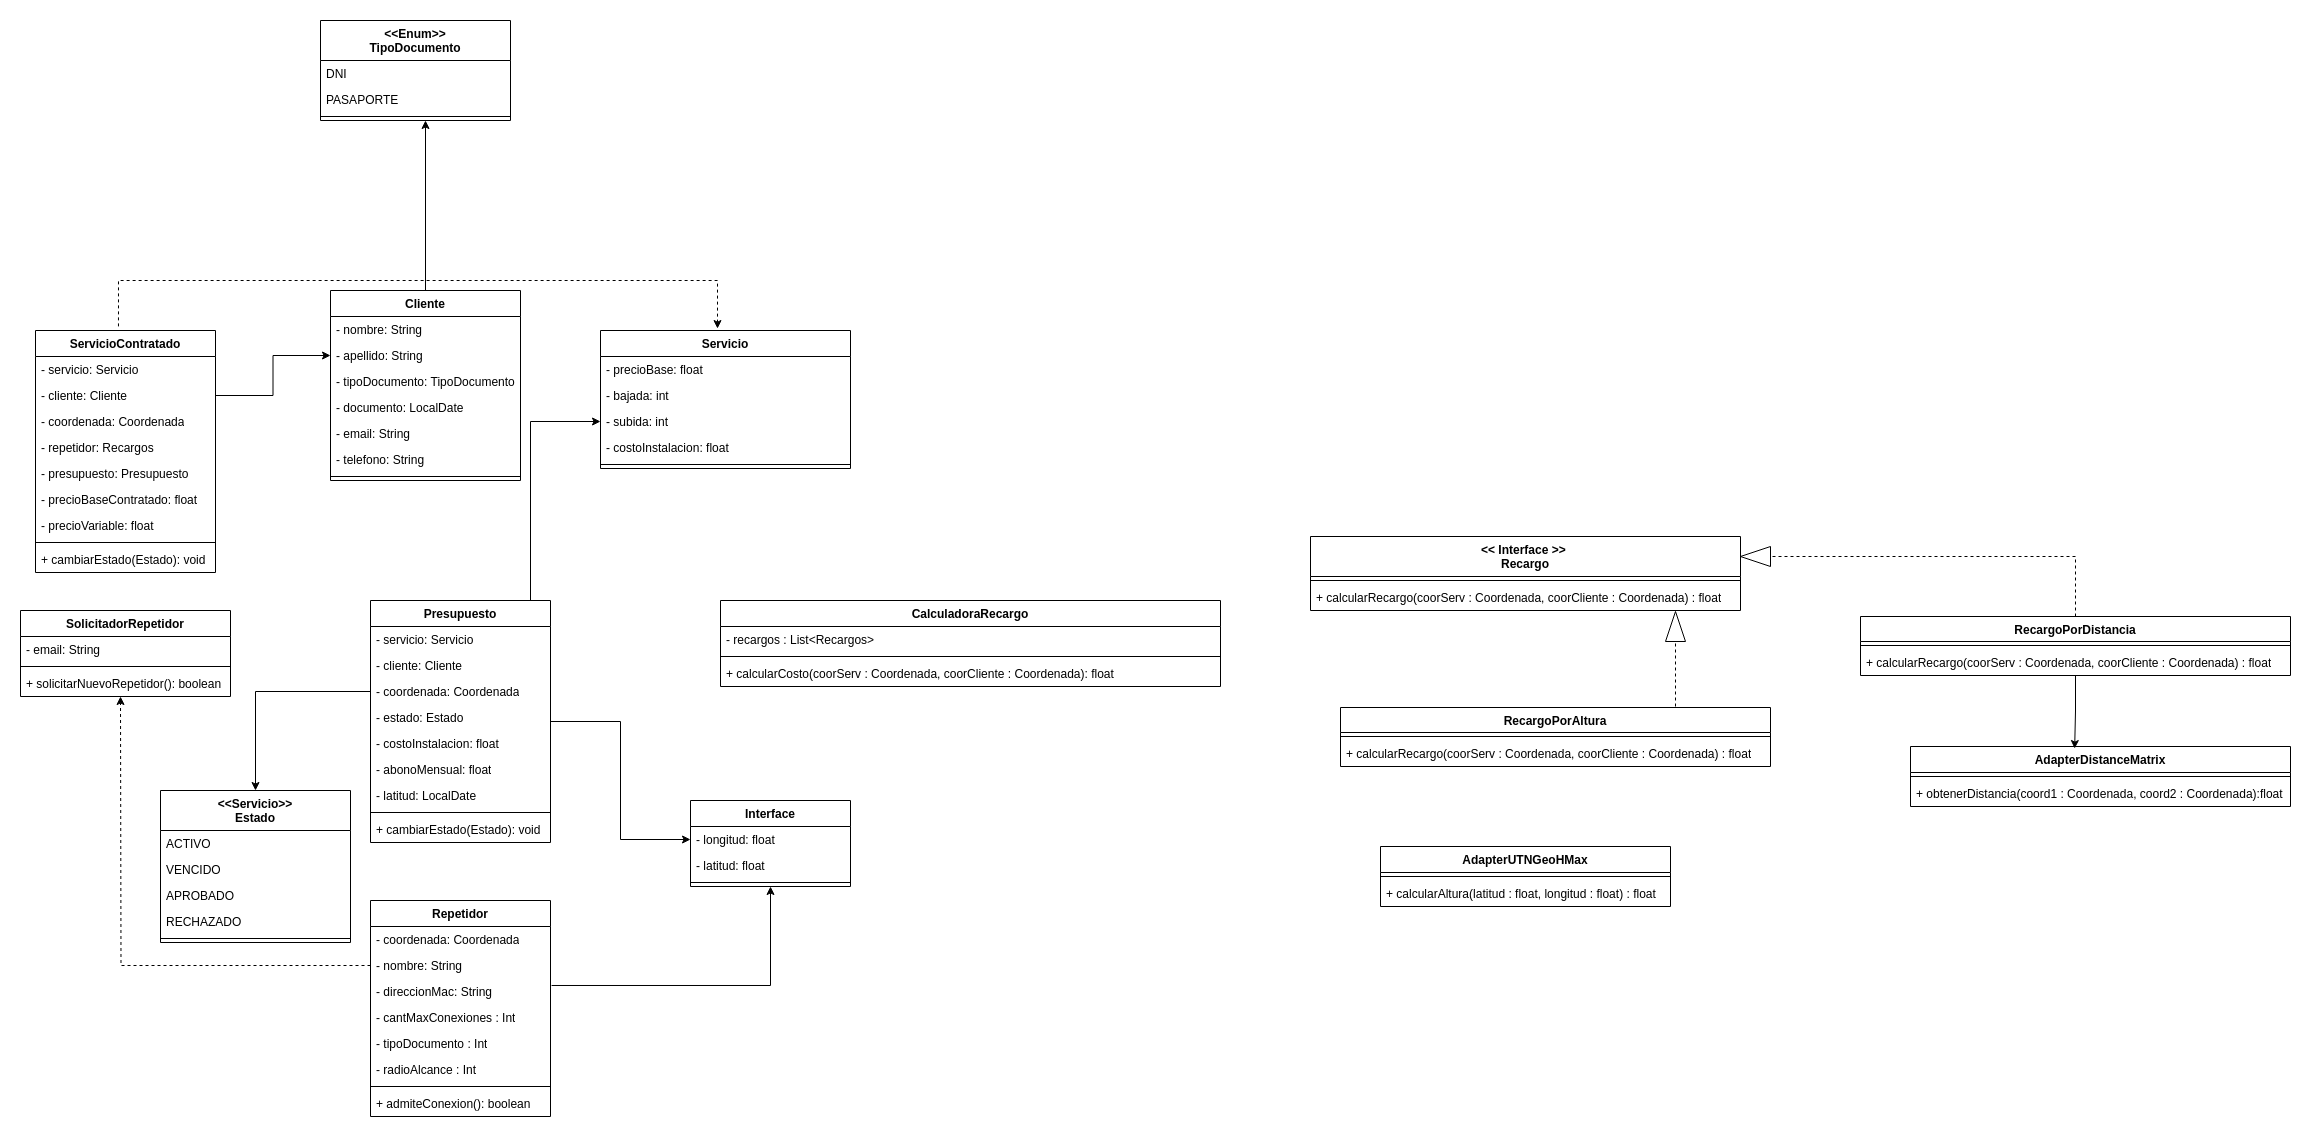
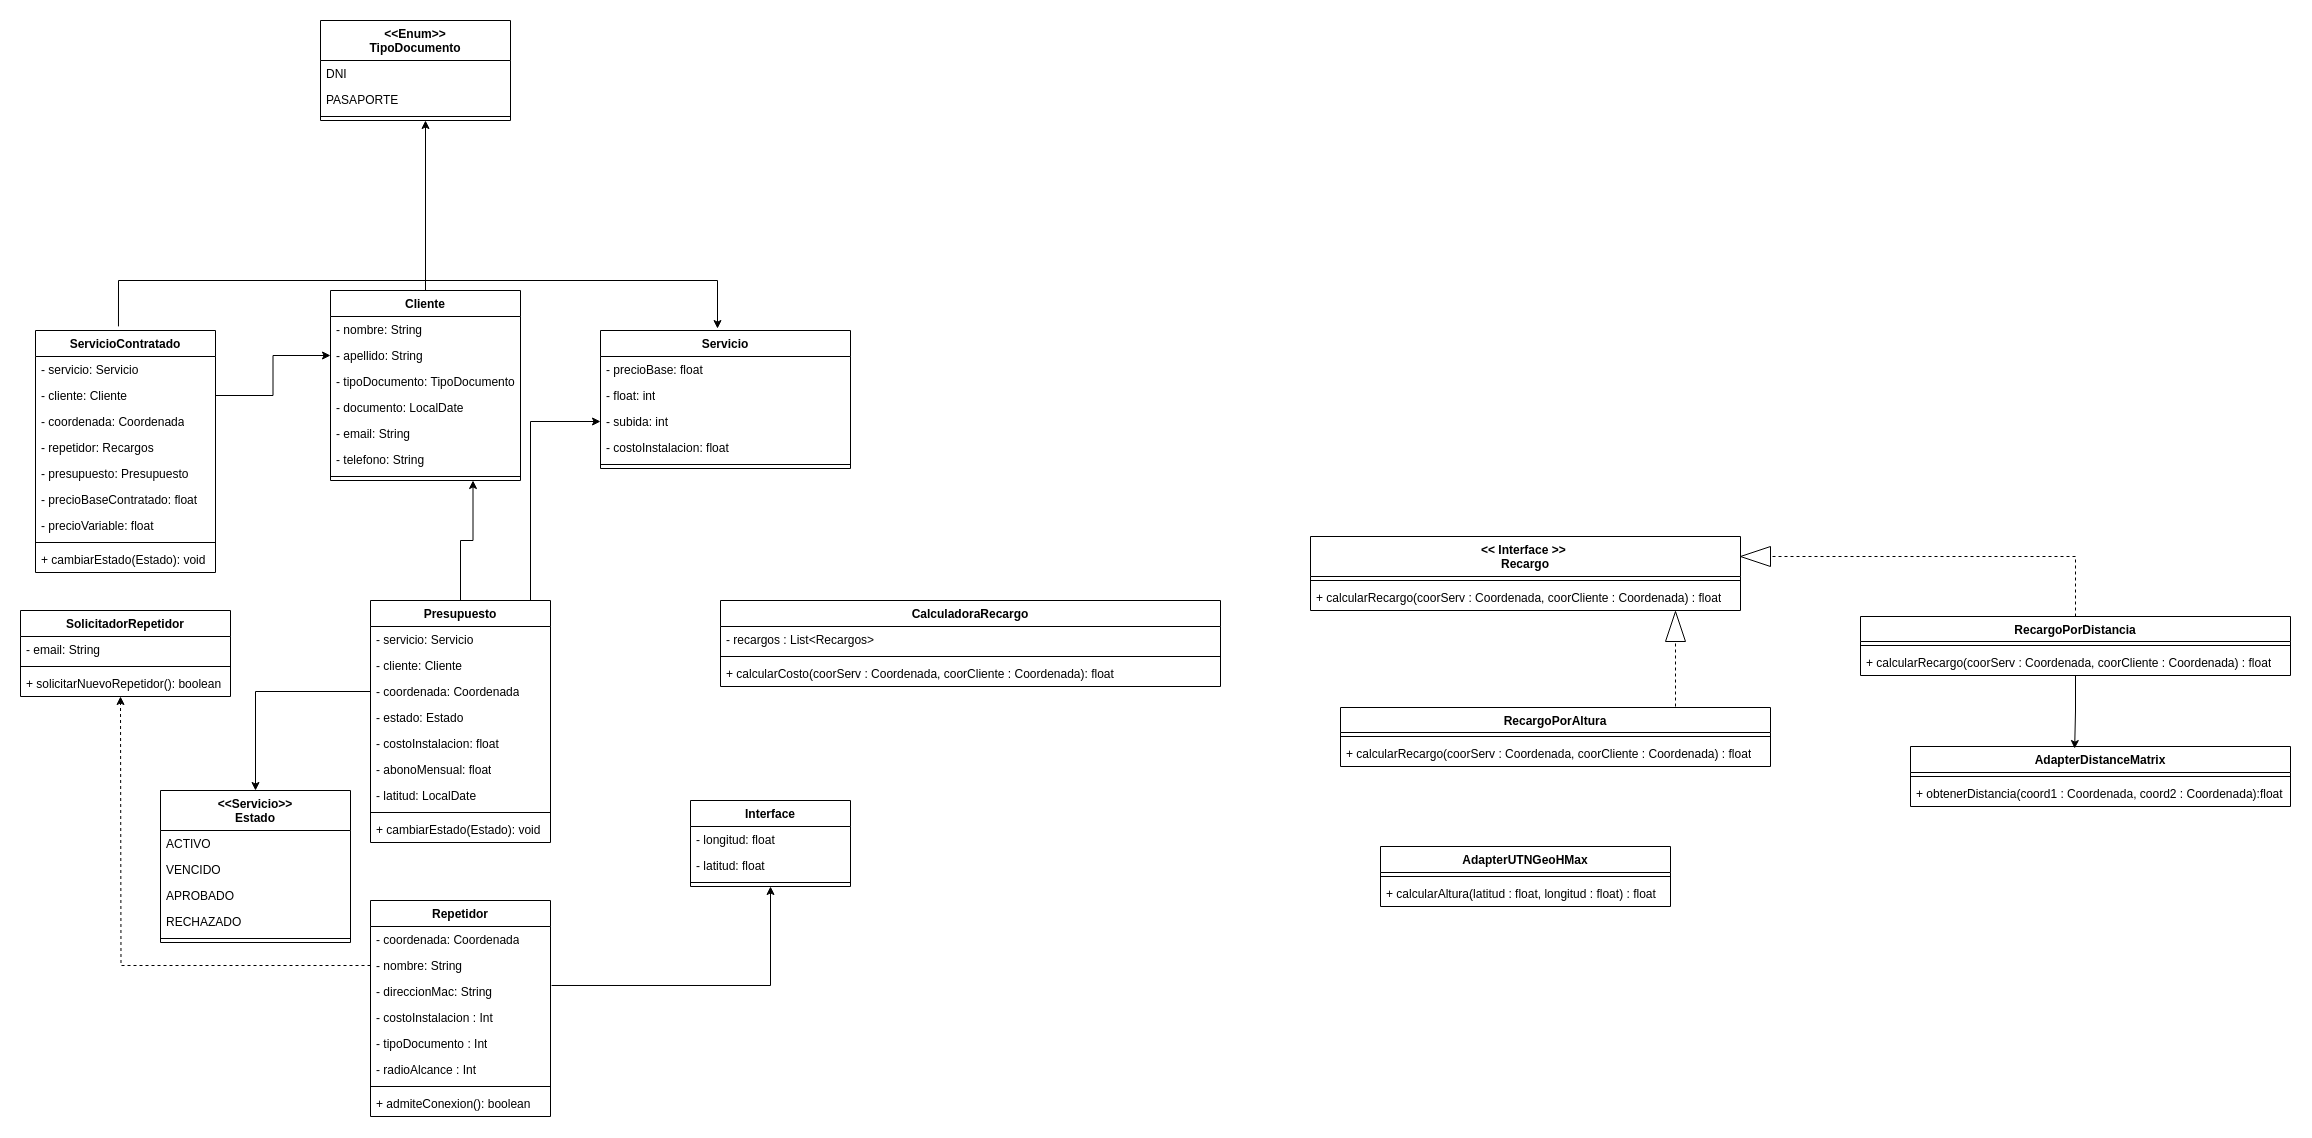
(417, 281) -> (417, 281)
(644, 397) -> (639, 397)
none -> (463, 541)
(621, 778) -> none
(453, 1019) -> (448, 1019)
